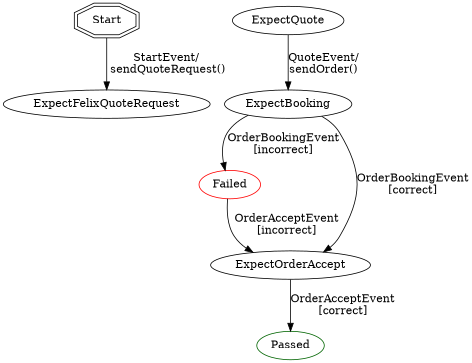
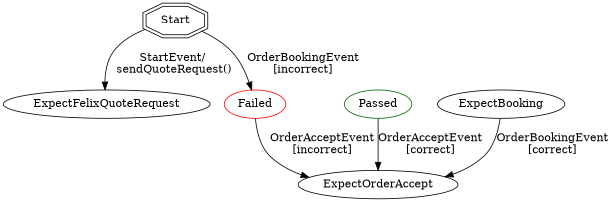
(288, 21) -> none
(227, 134) -> (232, 51)
(291, 301) -> (378, 140)
